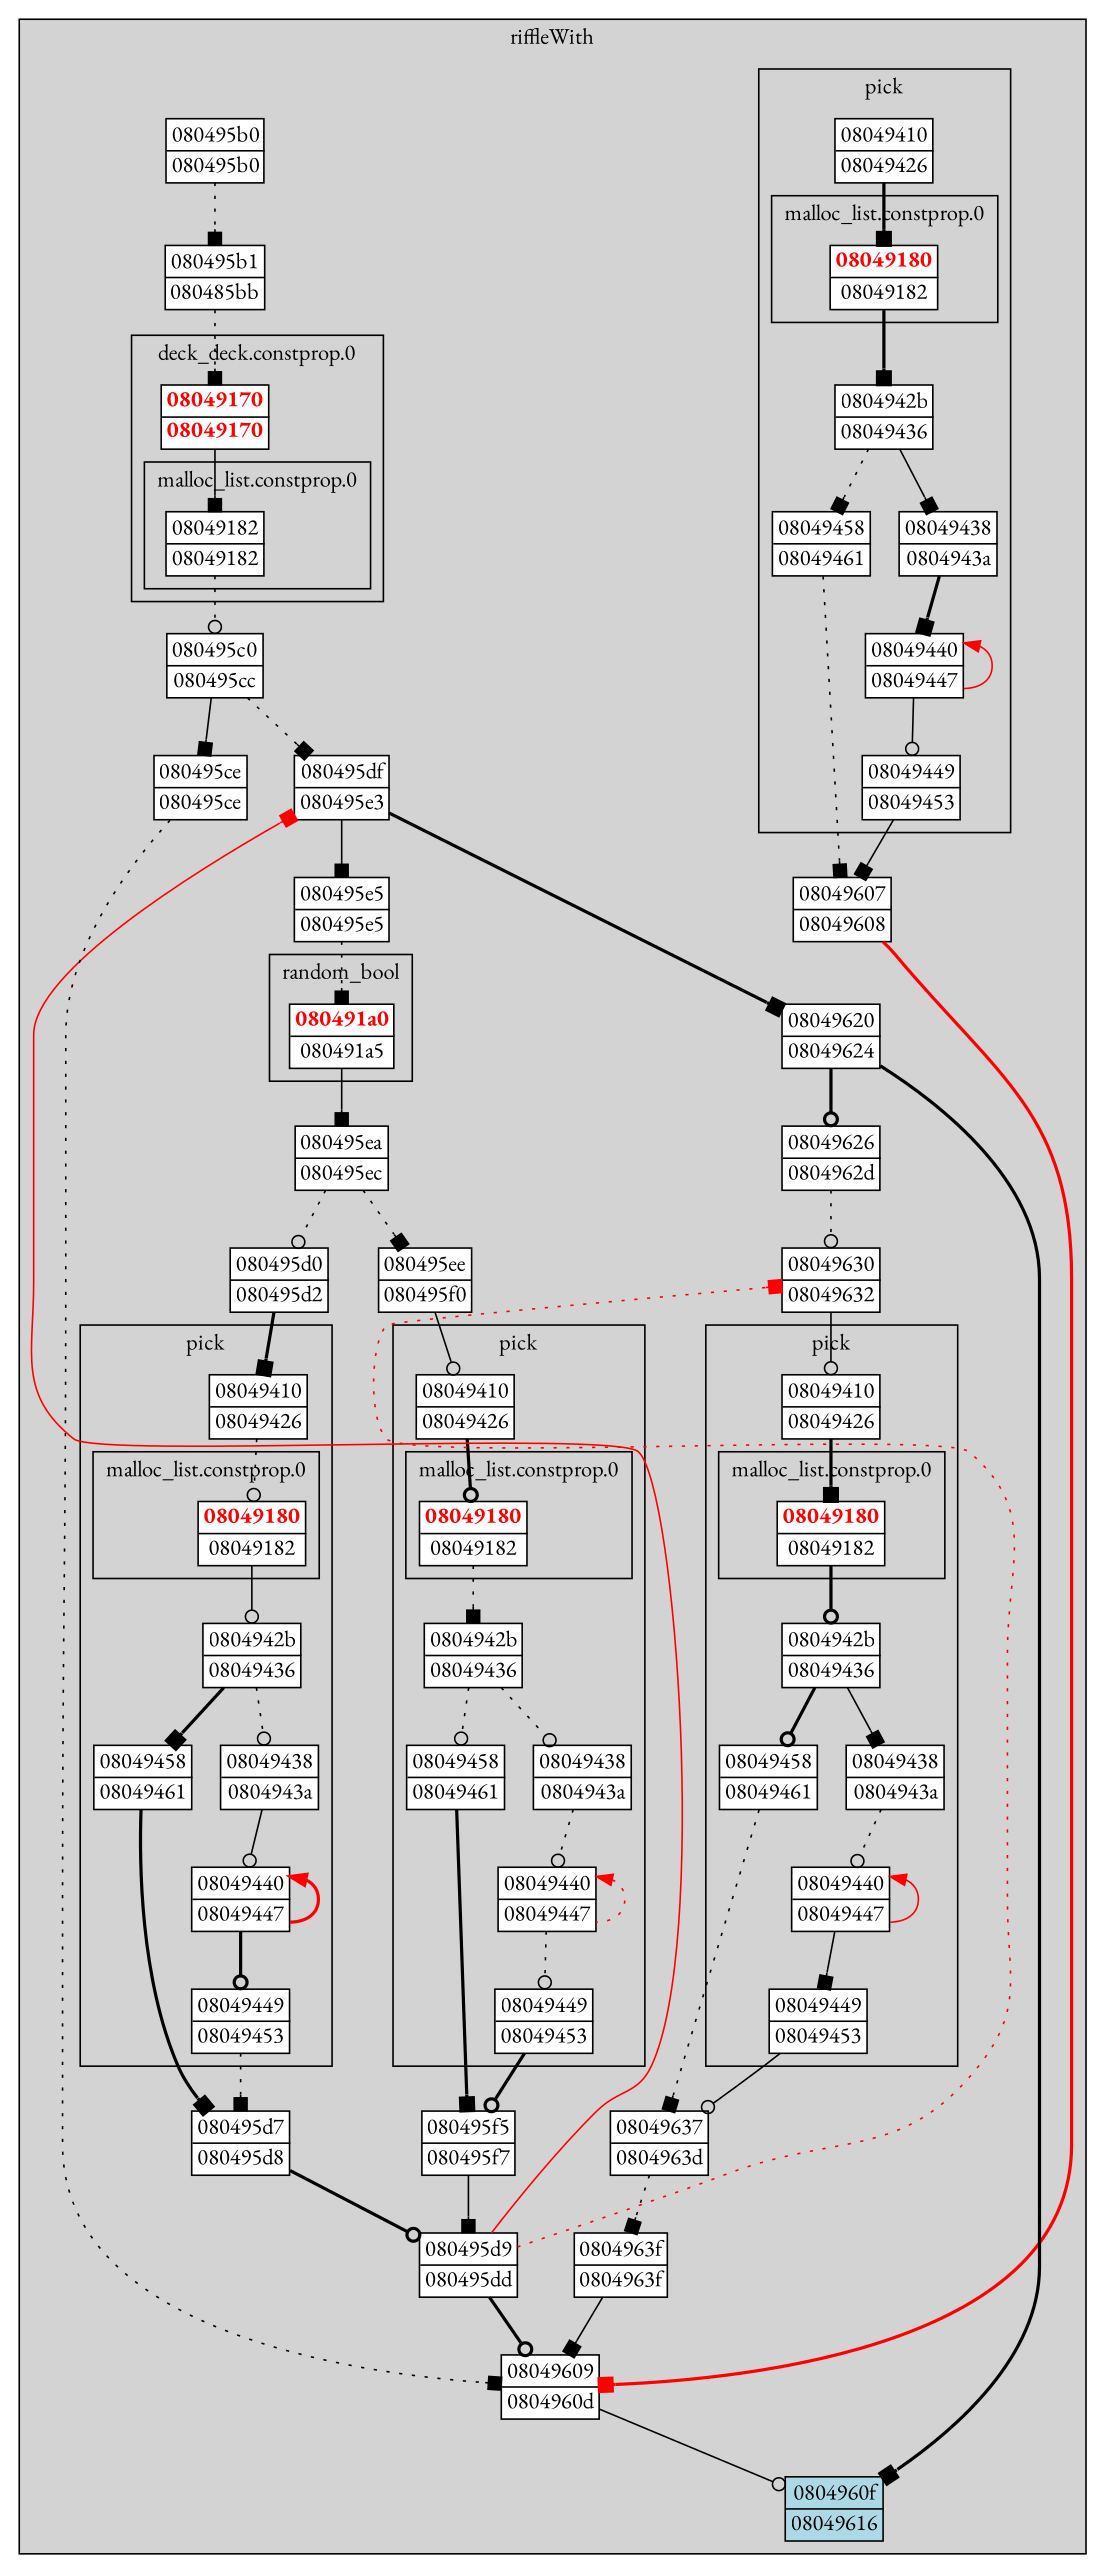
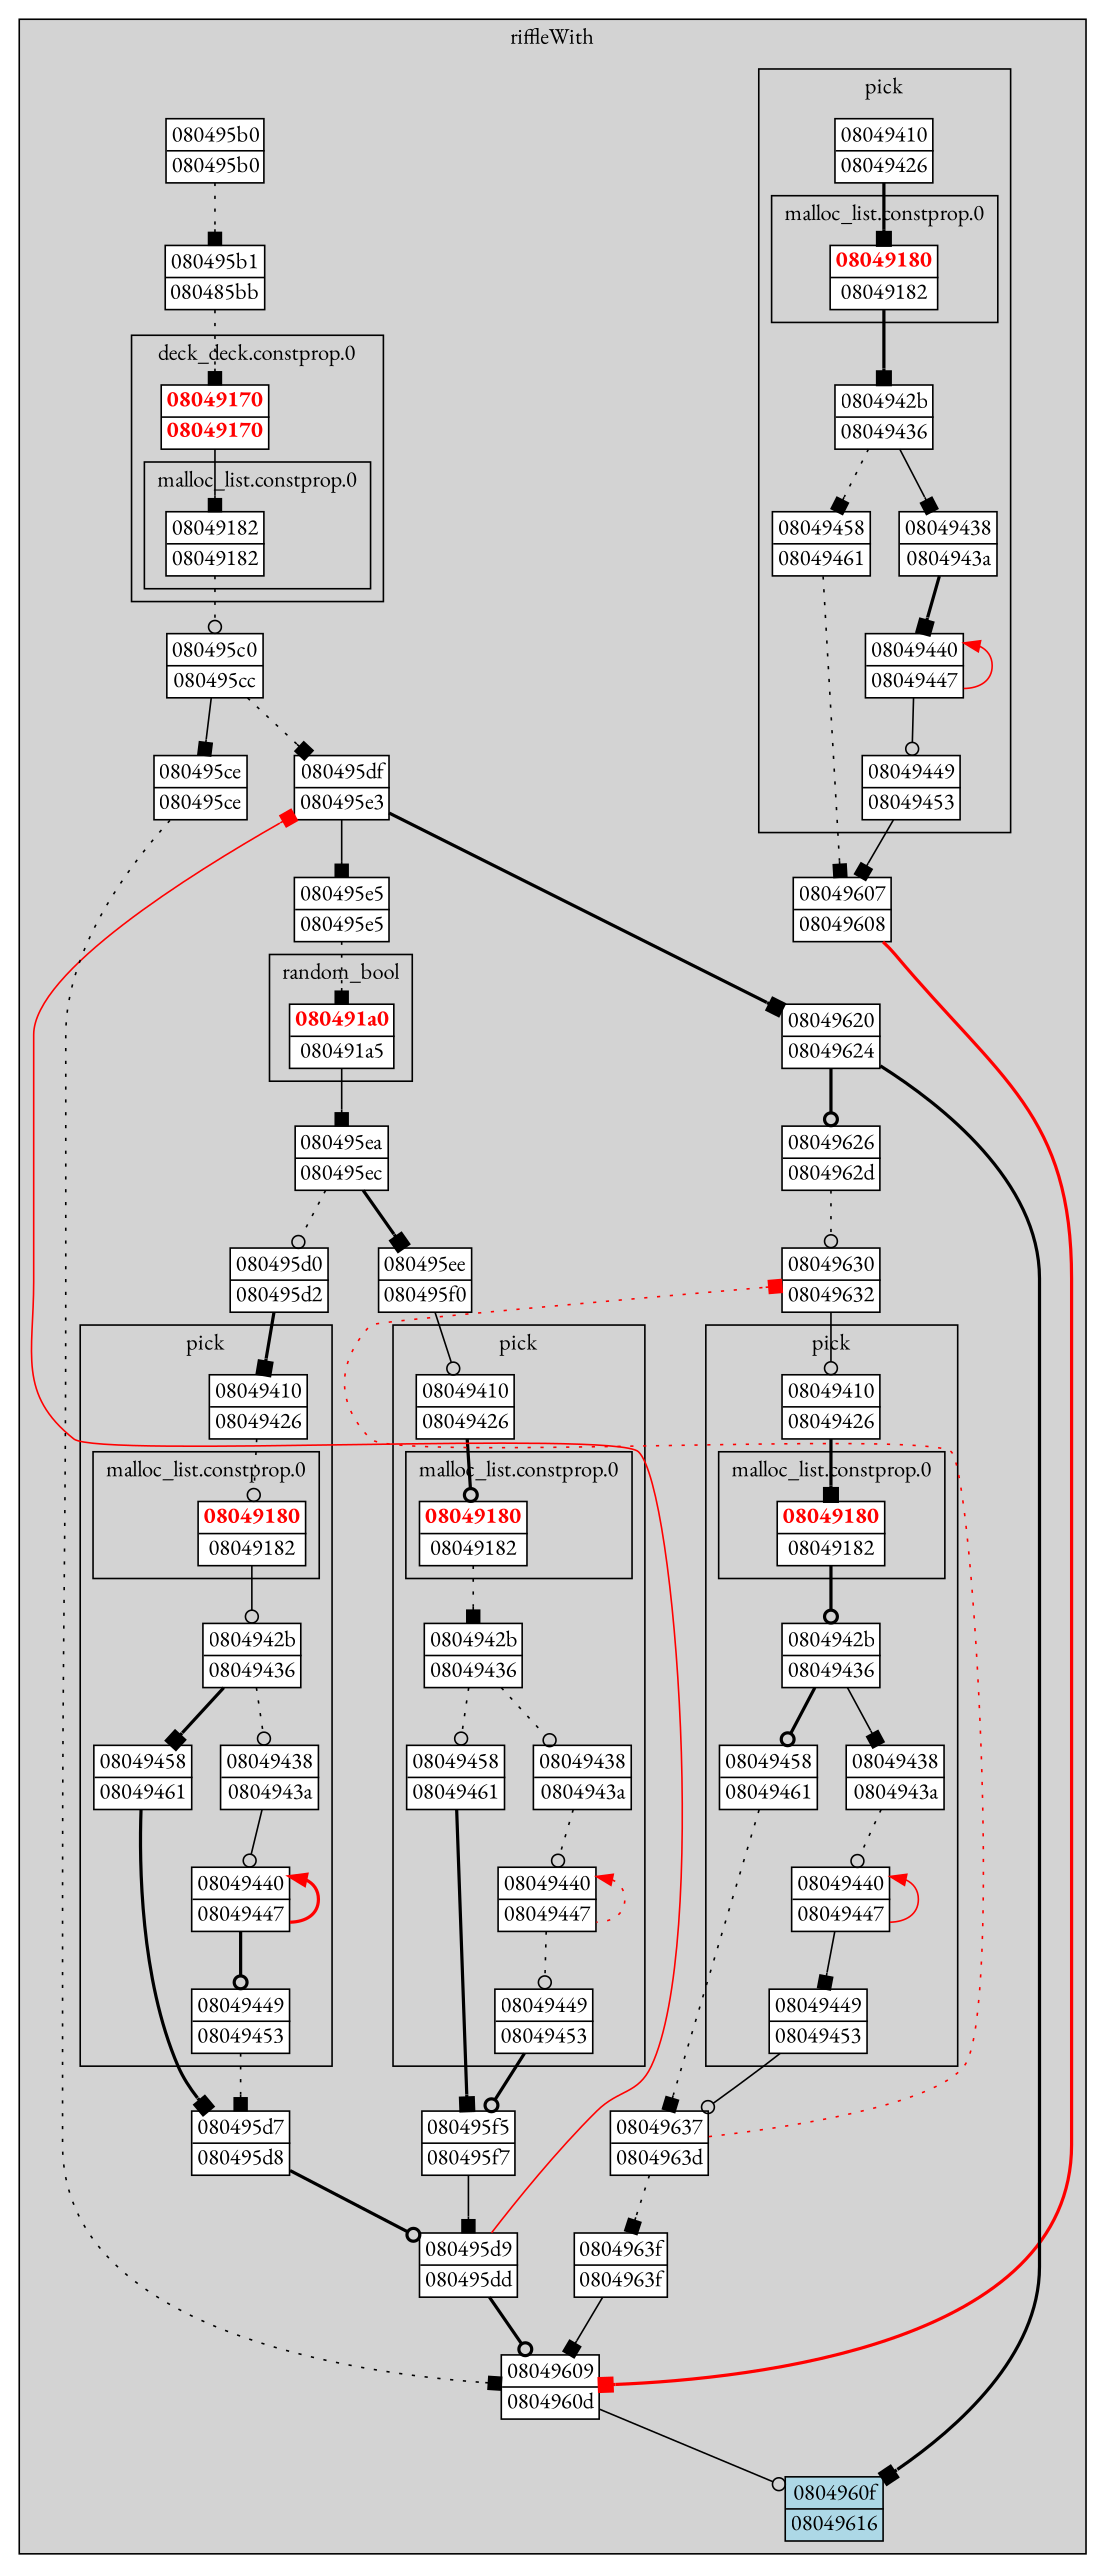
(379, 1212) -> (379, 1212)
(989, 1472) -> (692, 1445)
